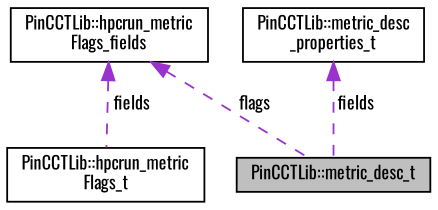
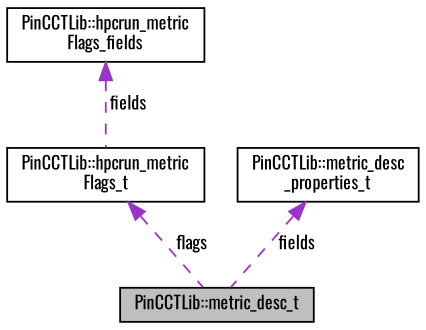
(237, 115) -> (172, 252)
